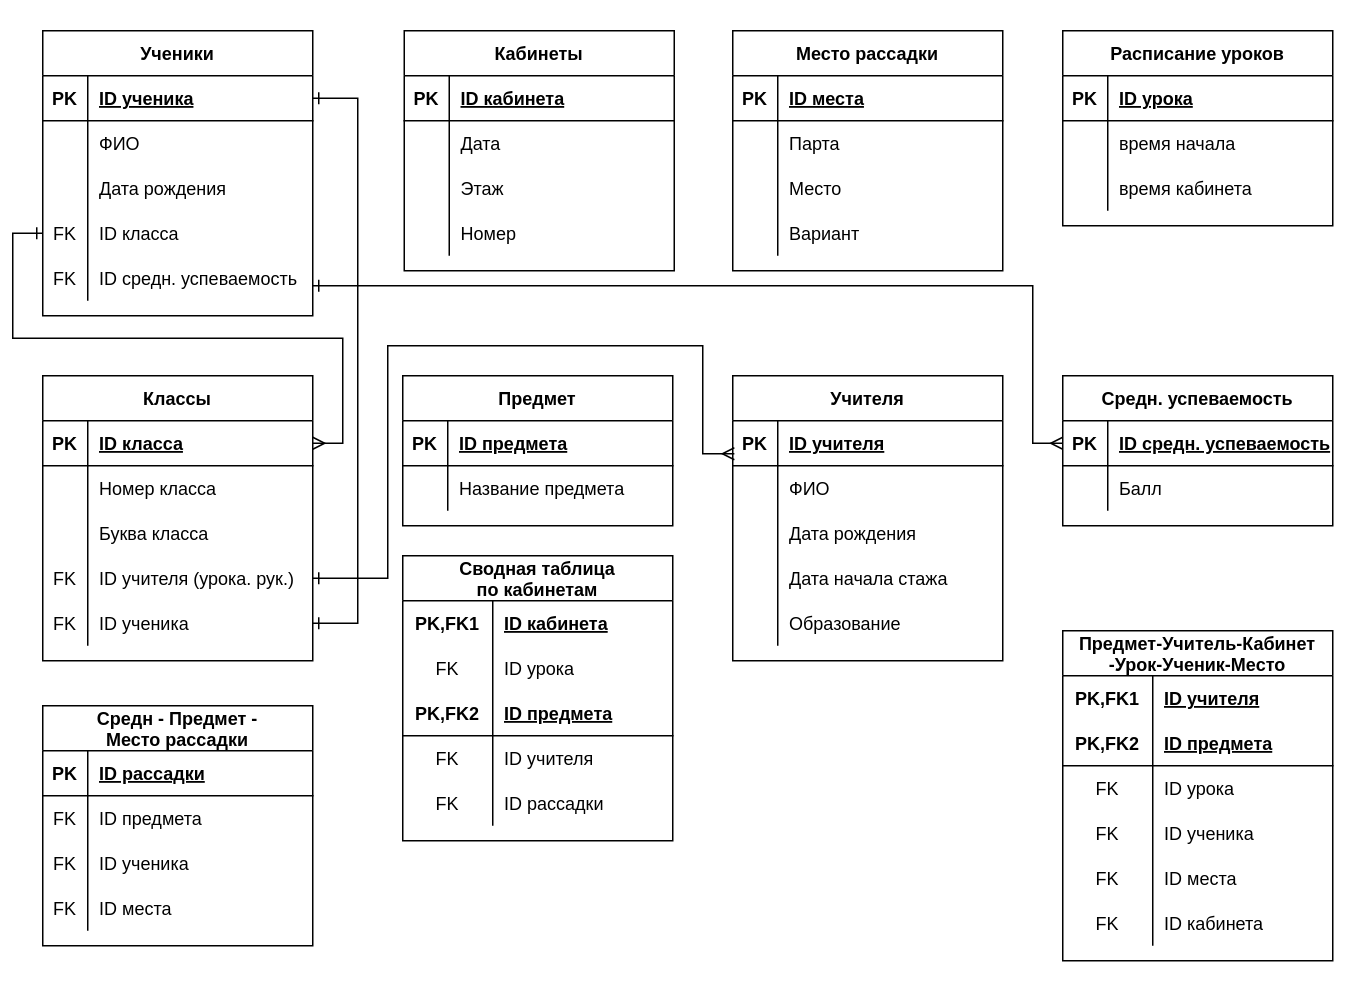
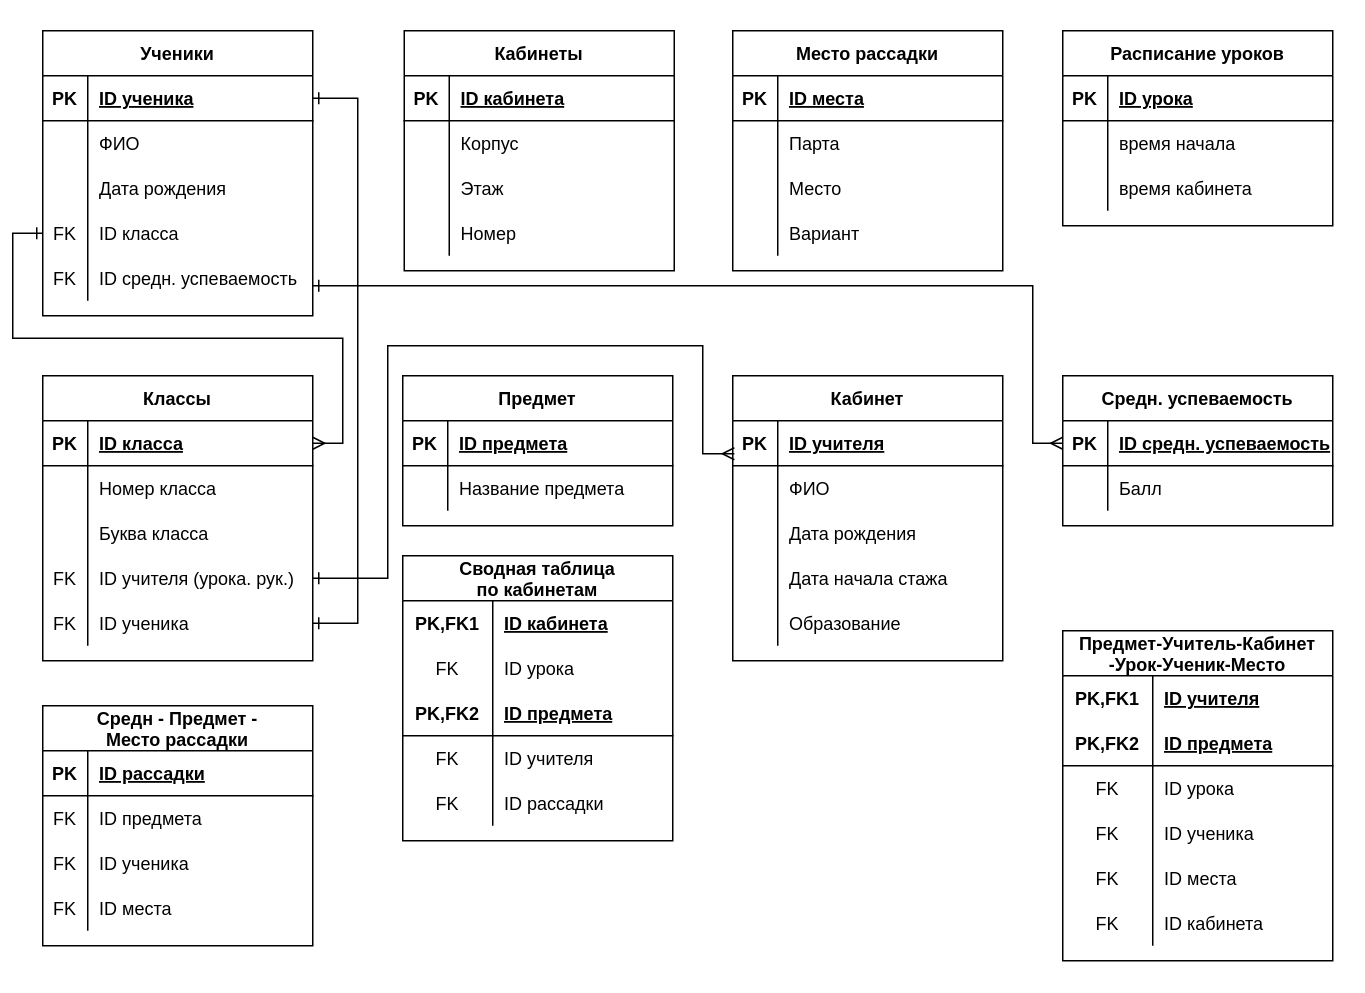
(481, 144) -> (491, 144)
(867, 399) -> (867, 399)
